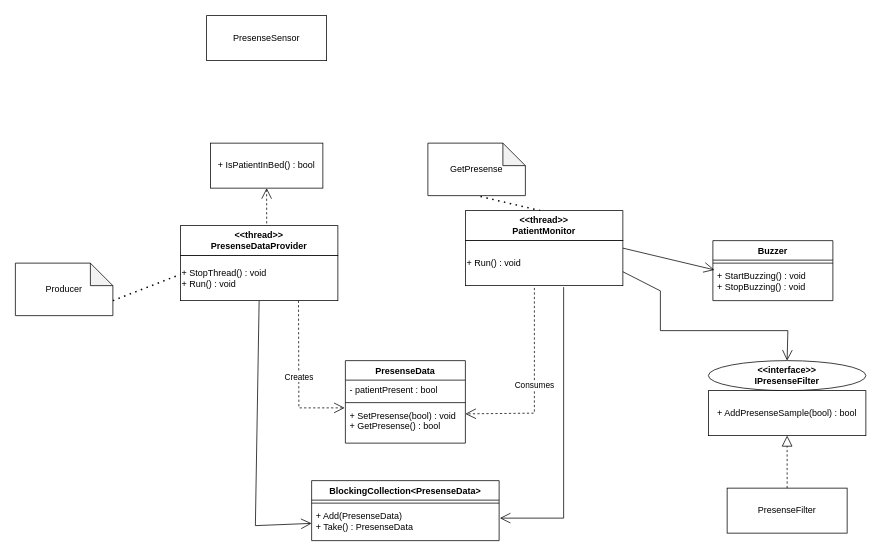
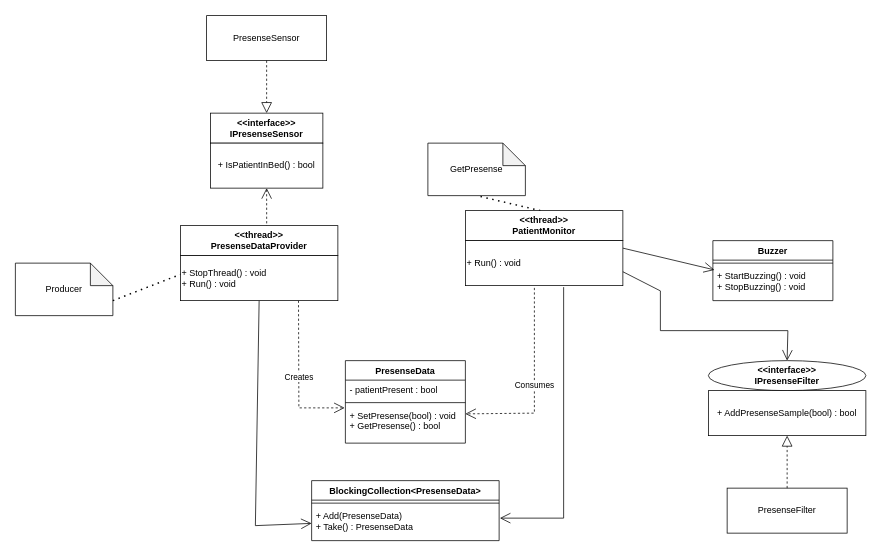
none -> (267, 81)
none -> (267, 128)
